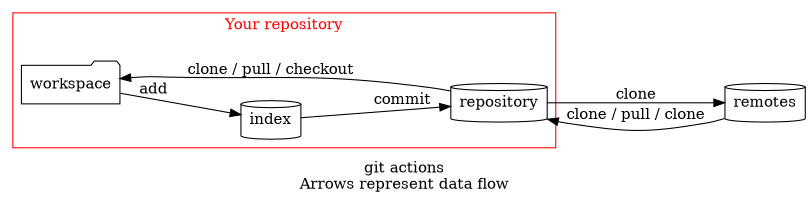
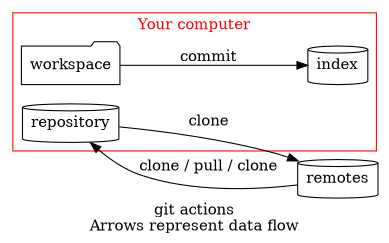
(284, 25) -> (195, 25)
(291, 78) -> none
(154, 89) -> (209, 57)
(370, 112) -> none
